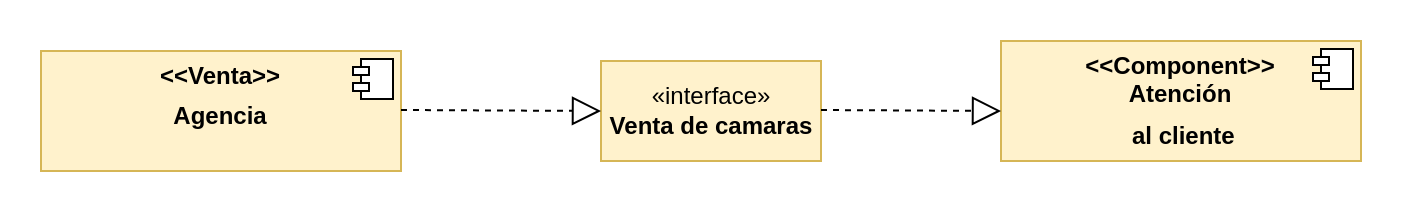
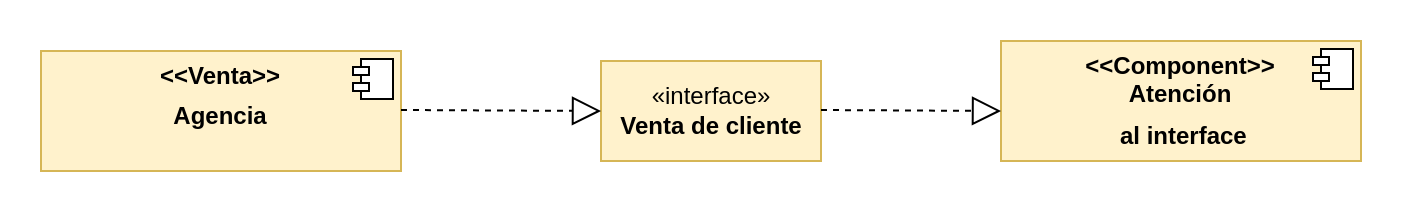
(1088, 41) -> (1088, 41)
(712, 111) -> (712, 111)
